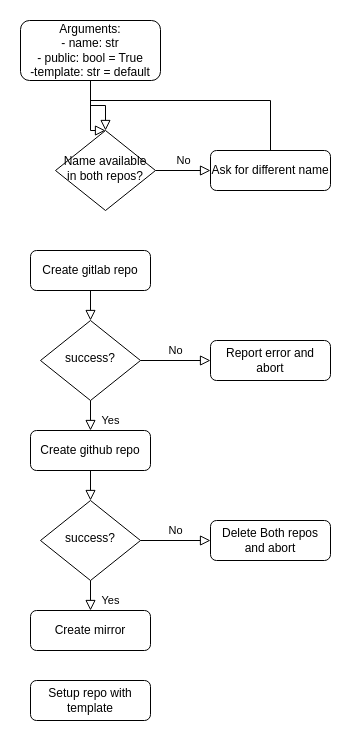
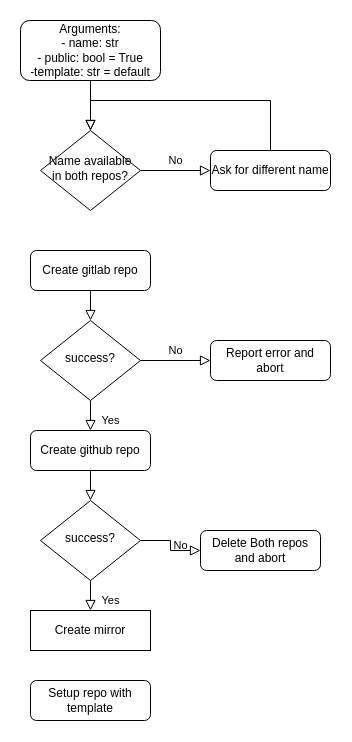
(106, 171) -> (91, 171)
(271, 541) -> (261, 551)
(91, 631) -> (91, 631)
